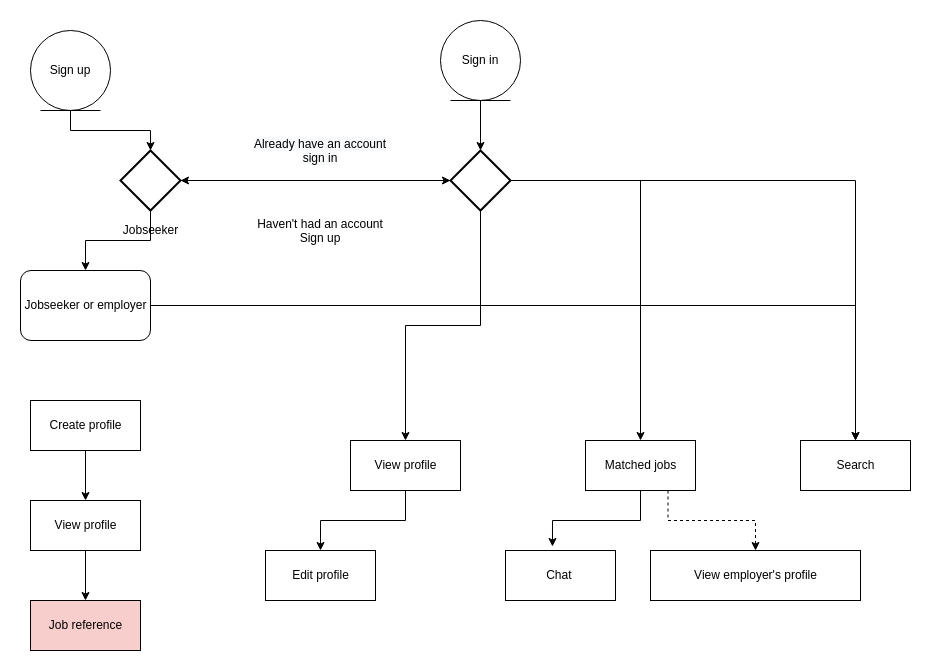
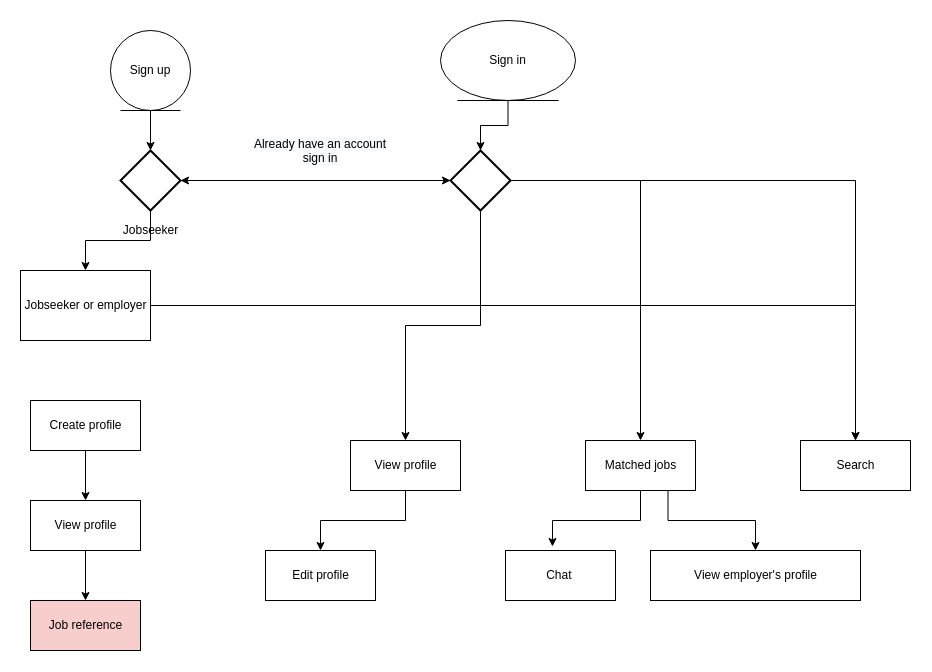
(481, 61) -> (508, 61)
(71, 71) -> (151, 71)
(321, 231) -> none
(86, 306) -> (86, 306)
(707, 521) -> (707, 521)
